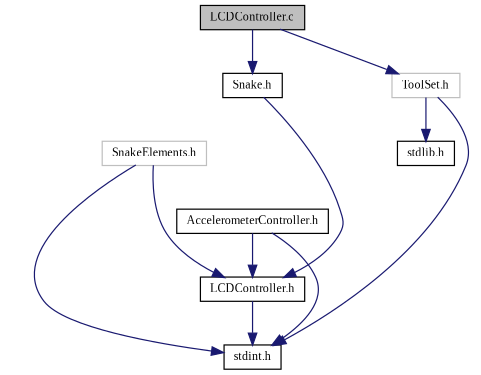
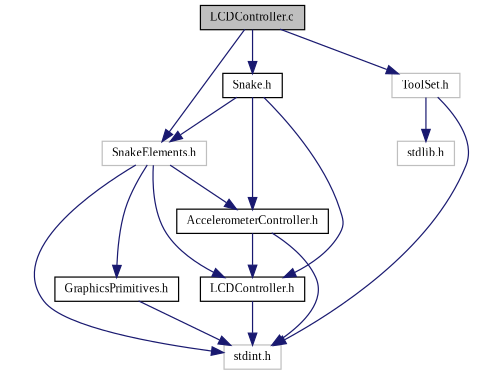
none -> (207, 81)
none -> (209, 116)
none -> (253, 147)
(426, 153) -> (426, 153)
none -> (198, 184)
none -> (117, 289)
(253, 357) -> (253, 357)
